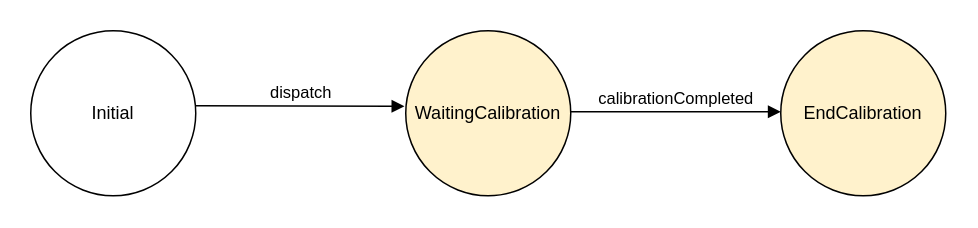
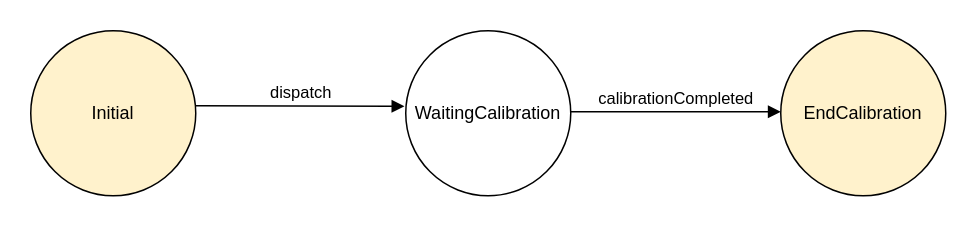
(113, 113) -> (113, 113)
(488, 113) -> (488, 113)
